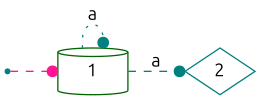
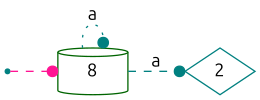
(93, 71) -> (93, 71)
